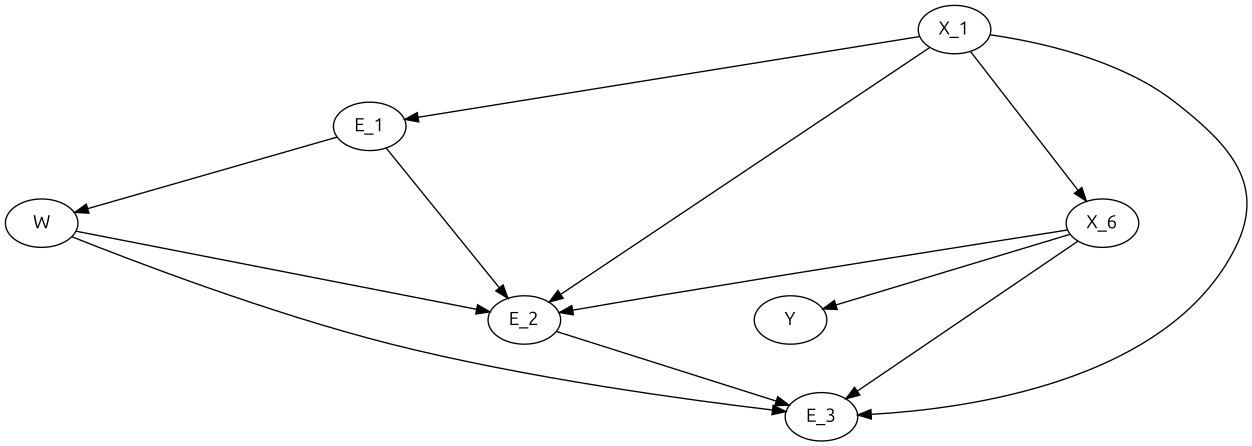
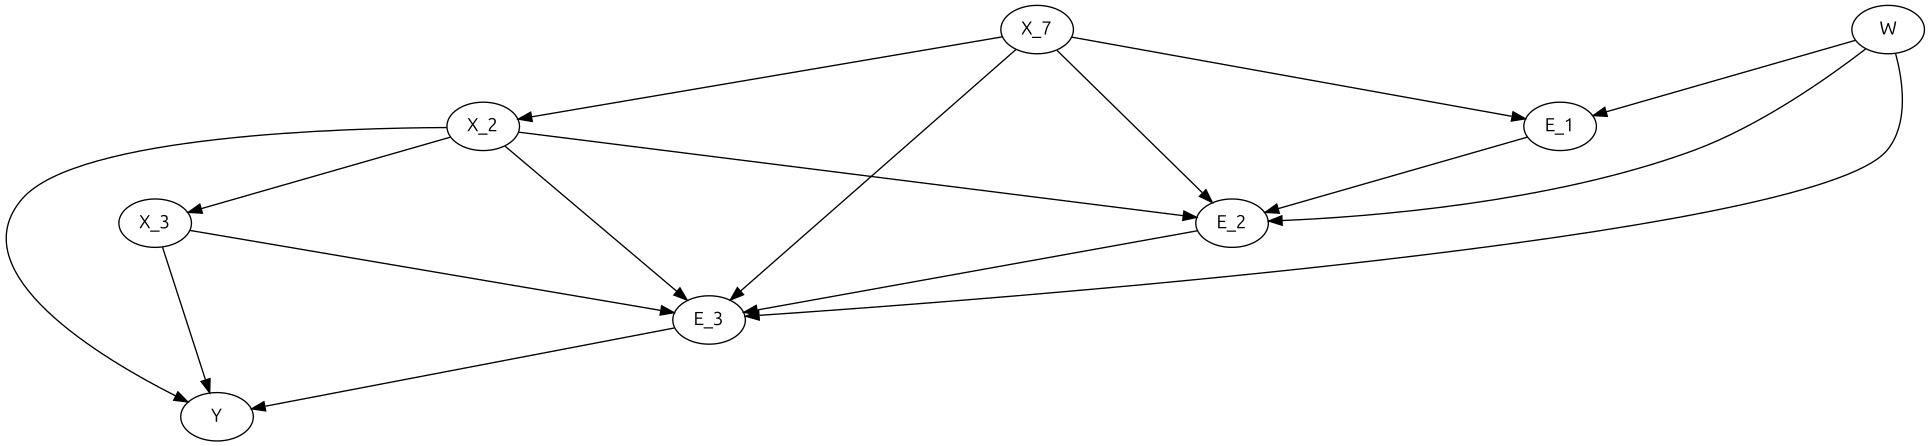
(955, 30) -> (1037, 30)
(212, 173) -> (1731, 76)
none -> (155, 223)
(1102, 223) -> (483, 126)
none -> (470, 367)
